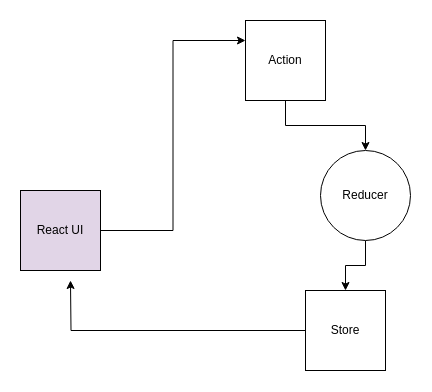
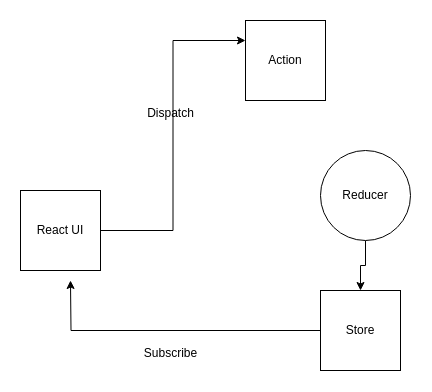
none -> (171, 114)
(322, 126) -> none
(61, 231) -> (61, 231)
(346, 331) -> (361, 331)
none -> (171, 354)
